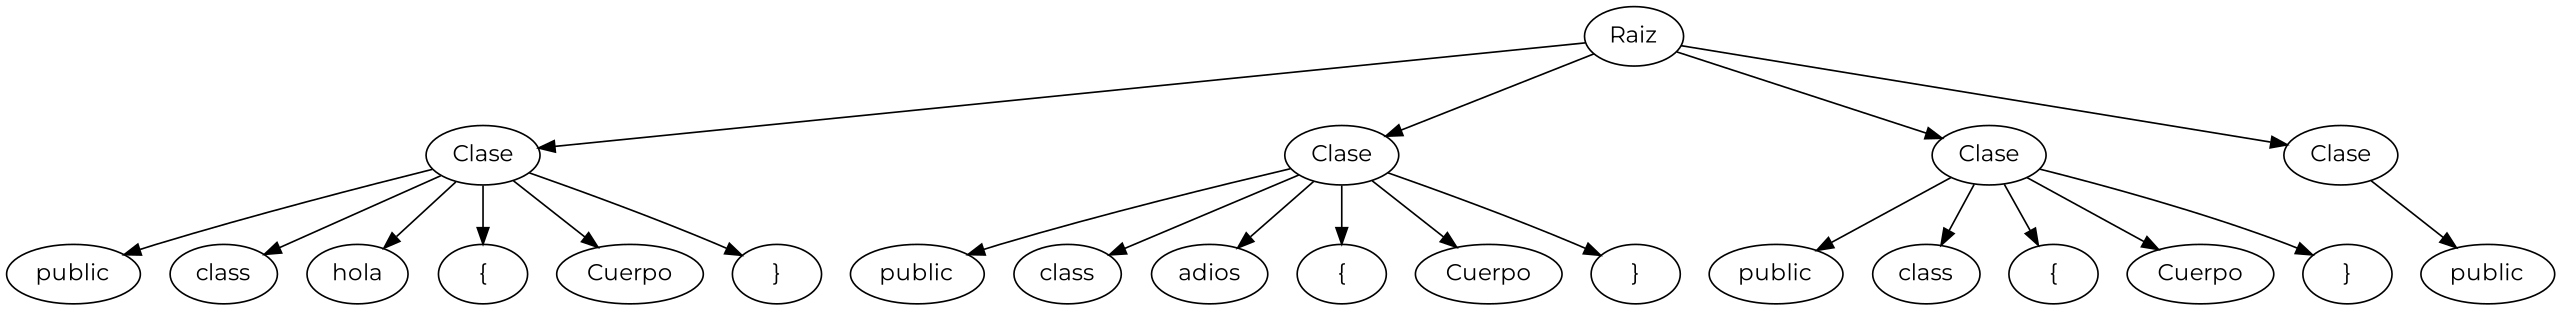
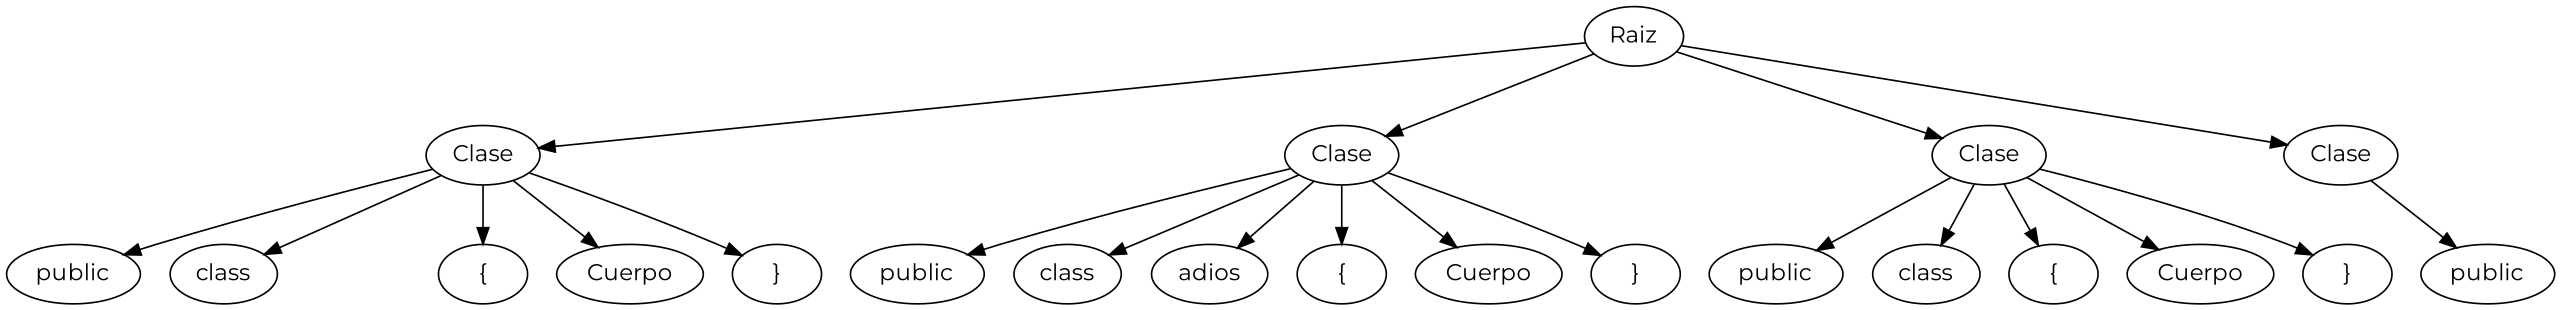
(358, 274) -> none
